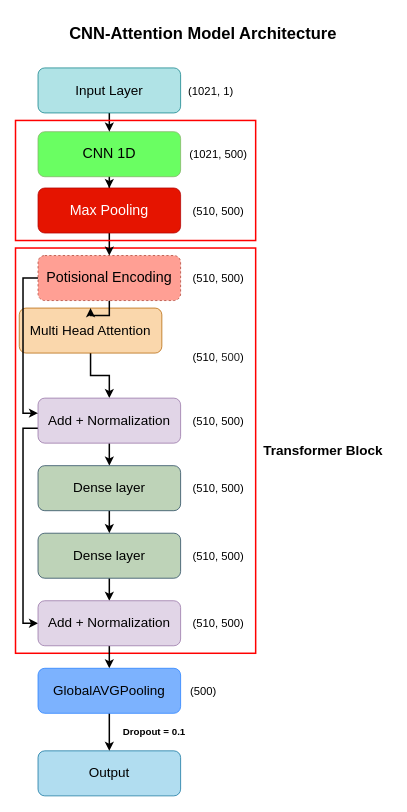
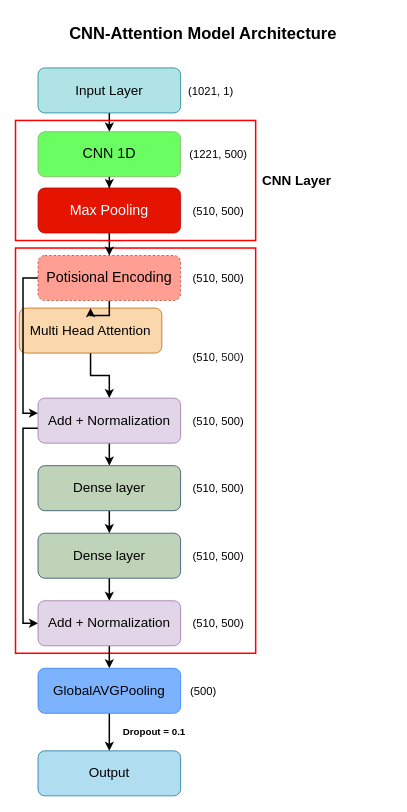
(218, 154) -> (218, 154)
none -> (297, 180)
(323, 450) -> none
